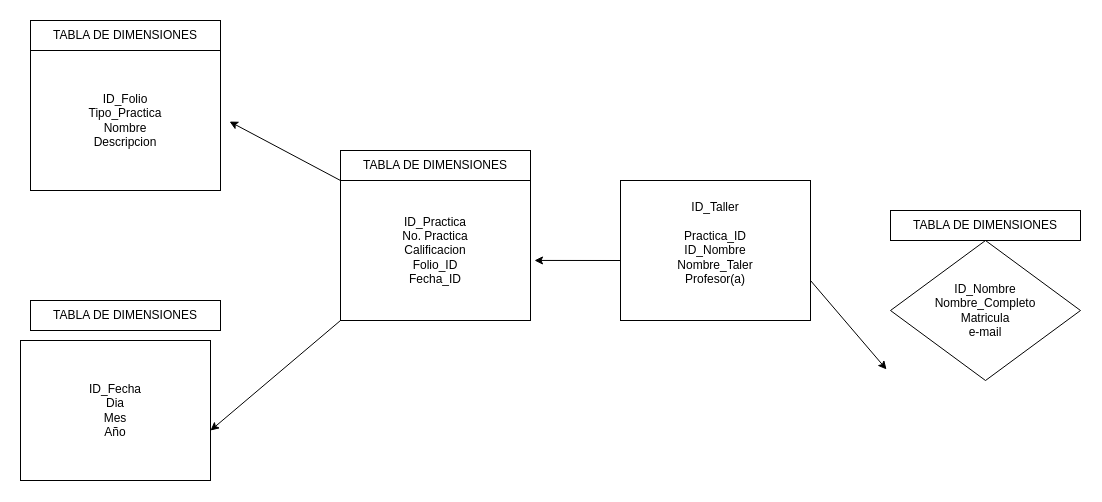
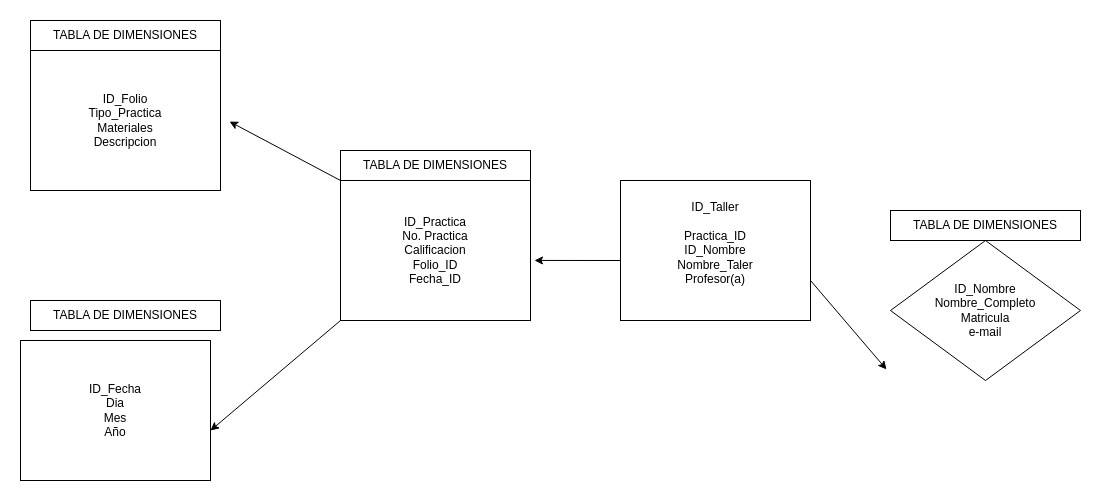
(126, 121) -> (126, 121)
